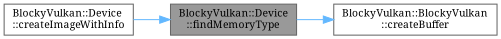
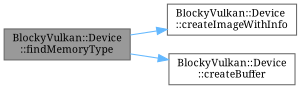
(146, 20) -> (144, 33)
(415, 20) -> (232, 69)
